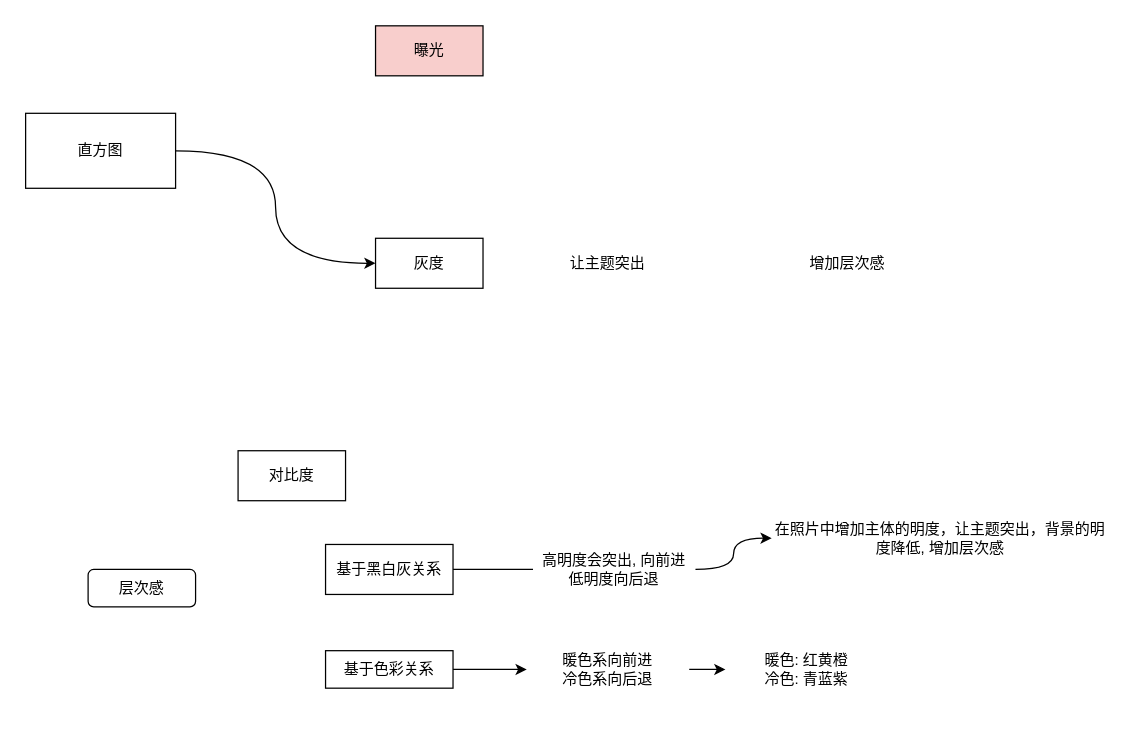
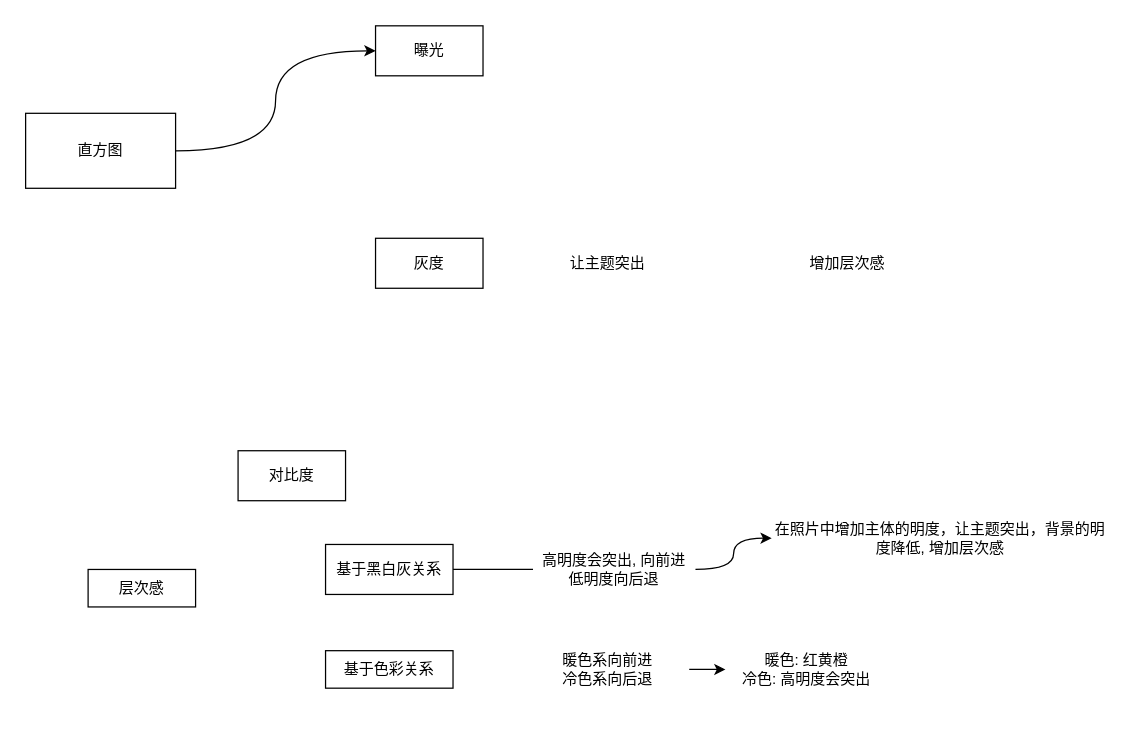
(429, 51) -> (429, 51)
none -> (276, 95)
(276, 214) -> none
(142, 588) -> (142, 588)
(486, 669) -> none
(807, 669) -> (807, 669)
